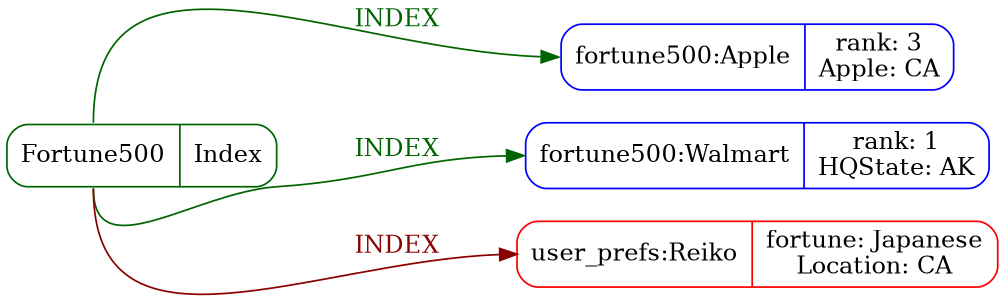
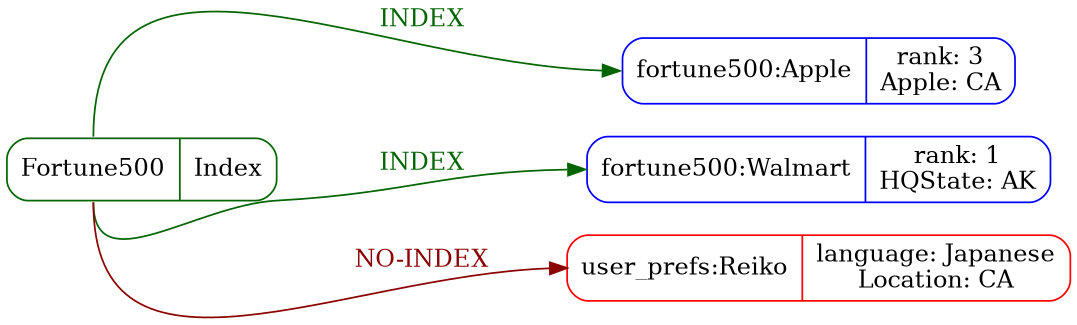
(875, 240) -> (936, 254)
(397, 246) -> (422, 260)
